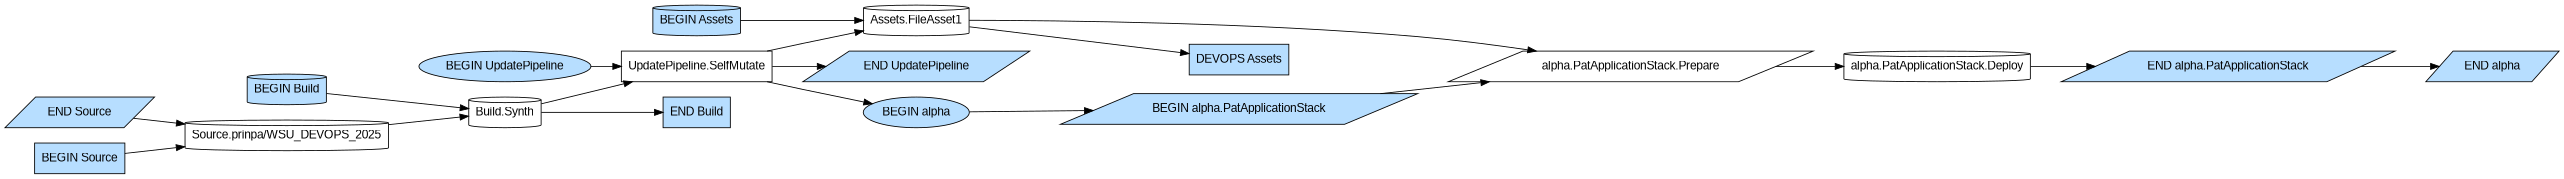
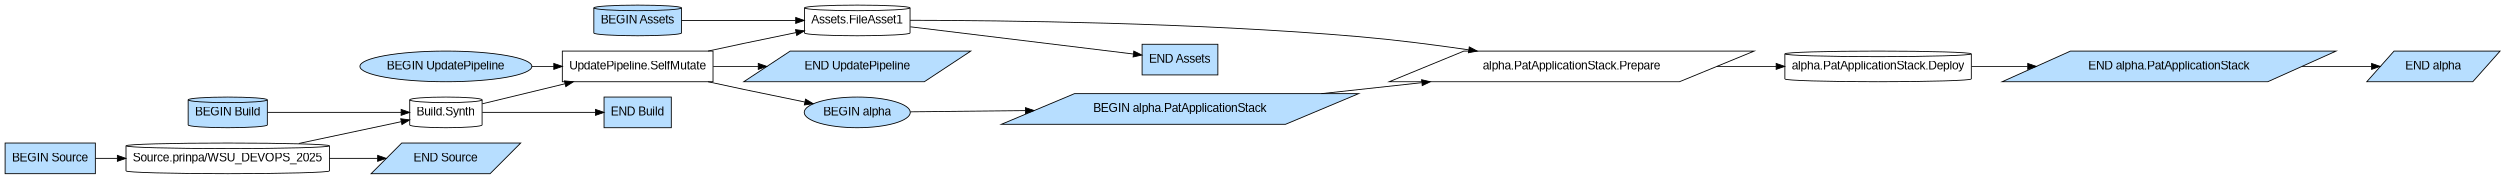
(1239, 60) -> (1180, 60)
(155, 121) -> (354, 158)
